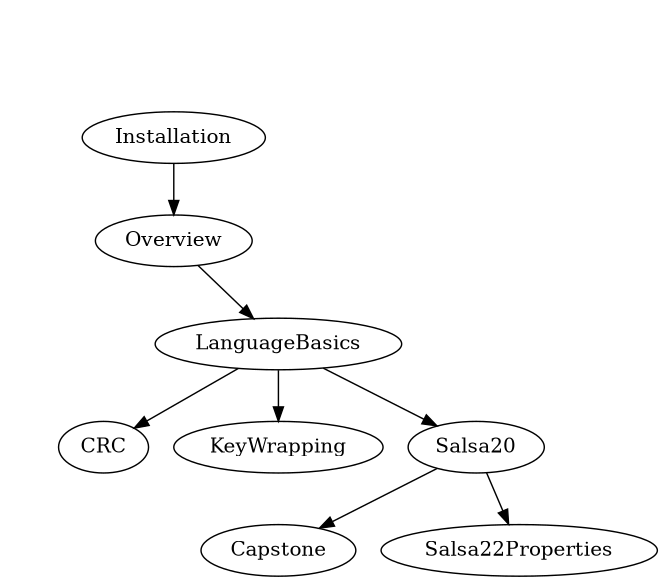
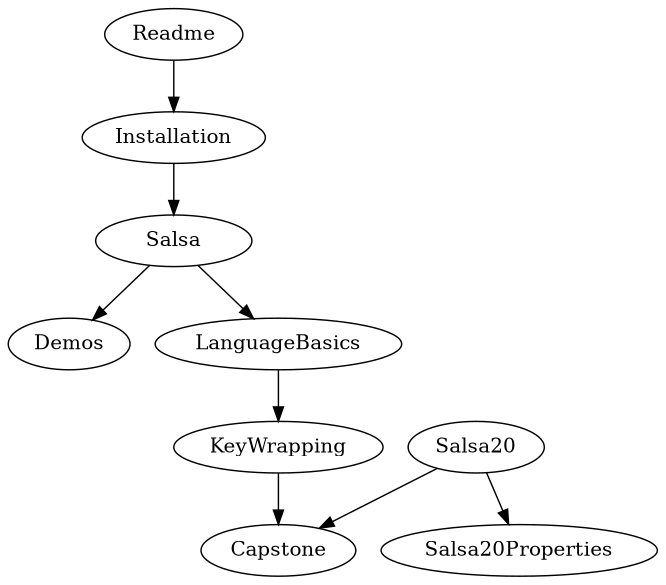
none -> (174, 34)
(174, 241) -> (174, 241)
none -> (69, 344)
(374, 394) -> none
(104, 447) -> none
none -> (278, 492)
(519, 550) -> (519, 550)
